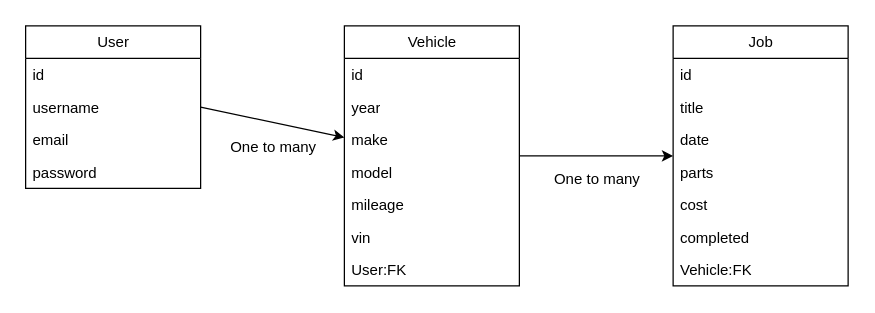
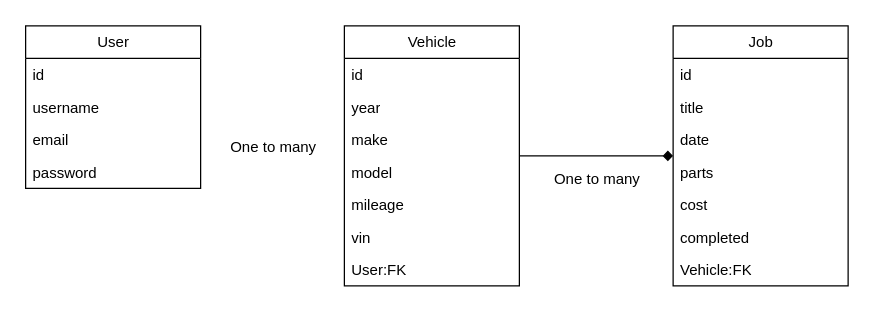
(269, 121) -> none
(663, 156) -> (662, 156)
